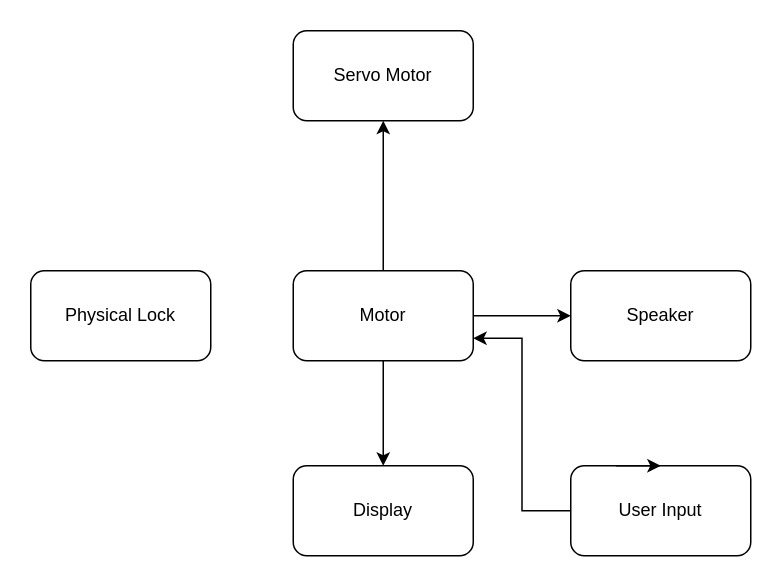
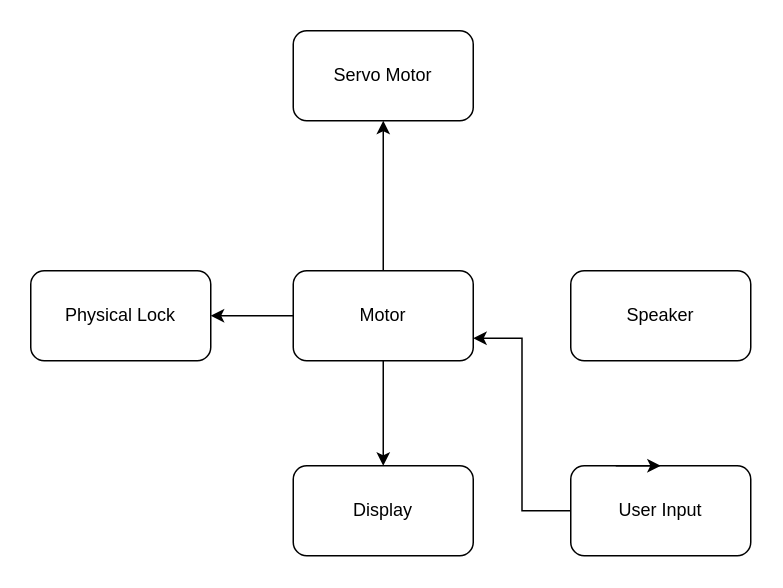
none -> (257, 316)
(517, 316) -> none
